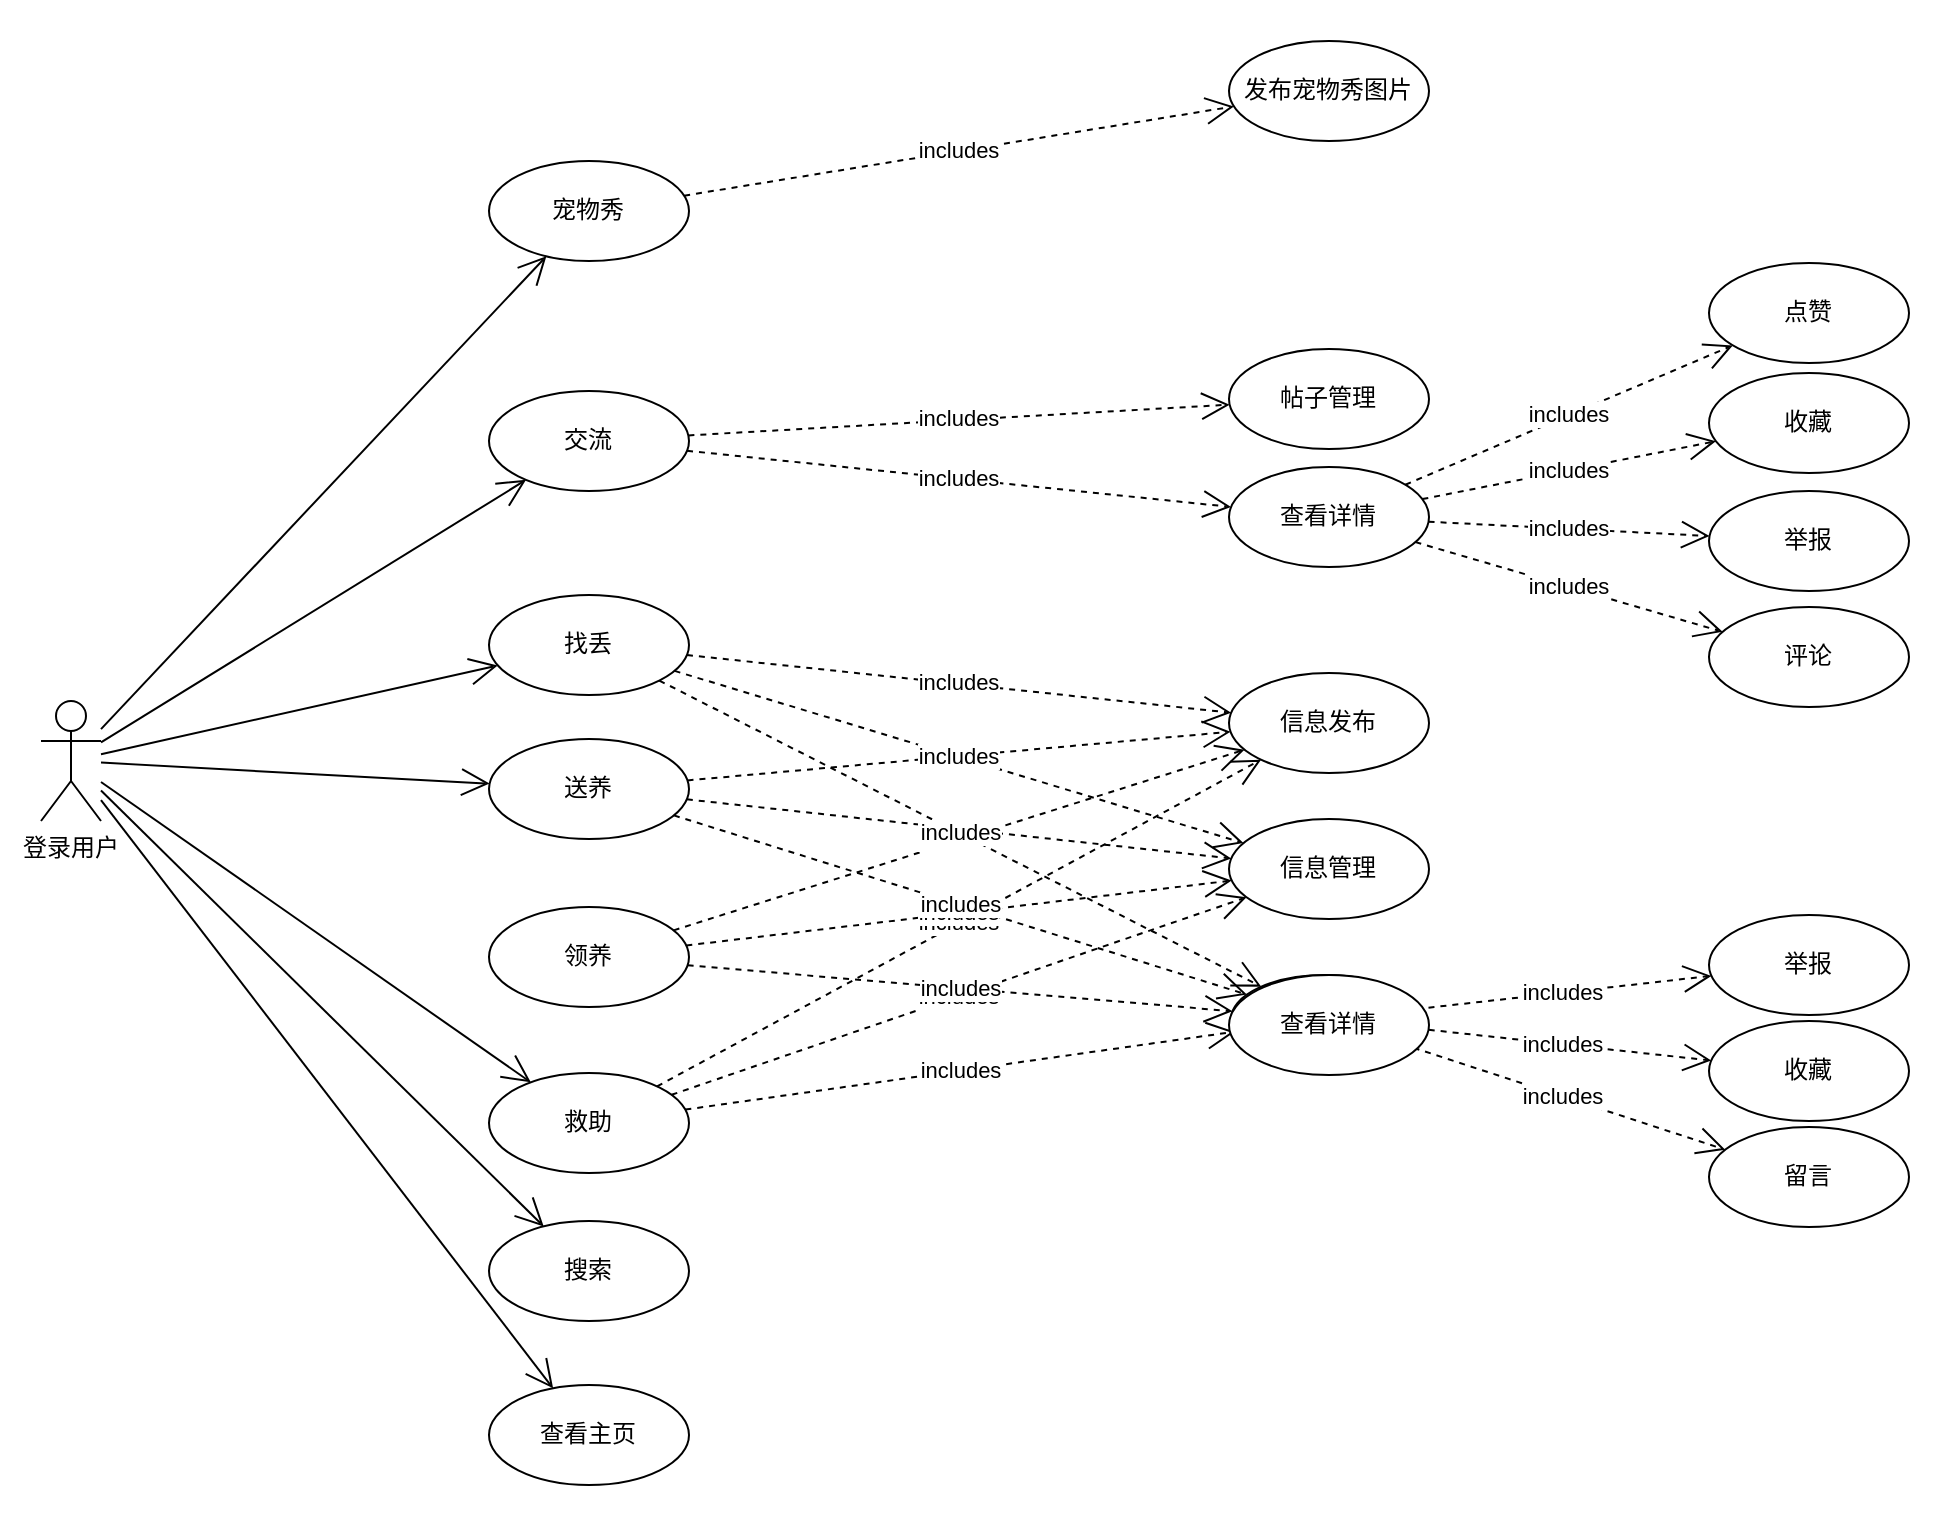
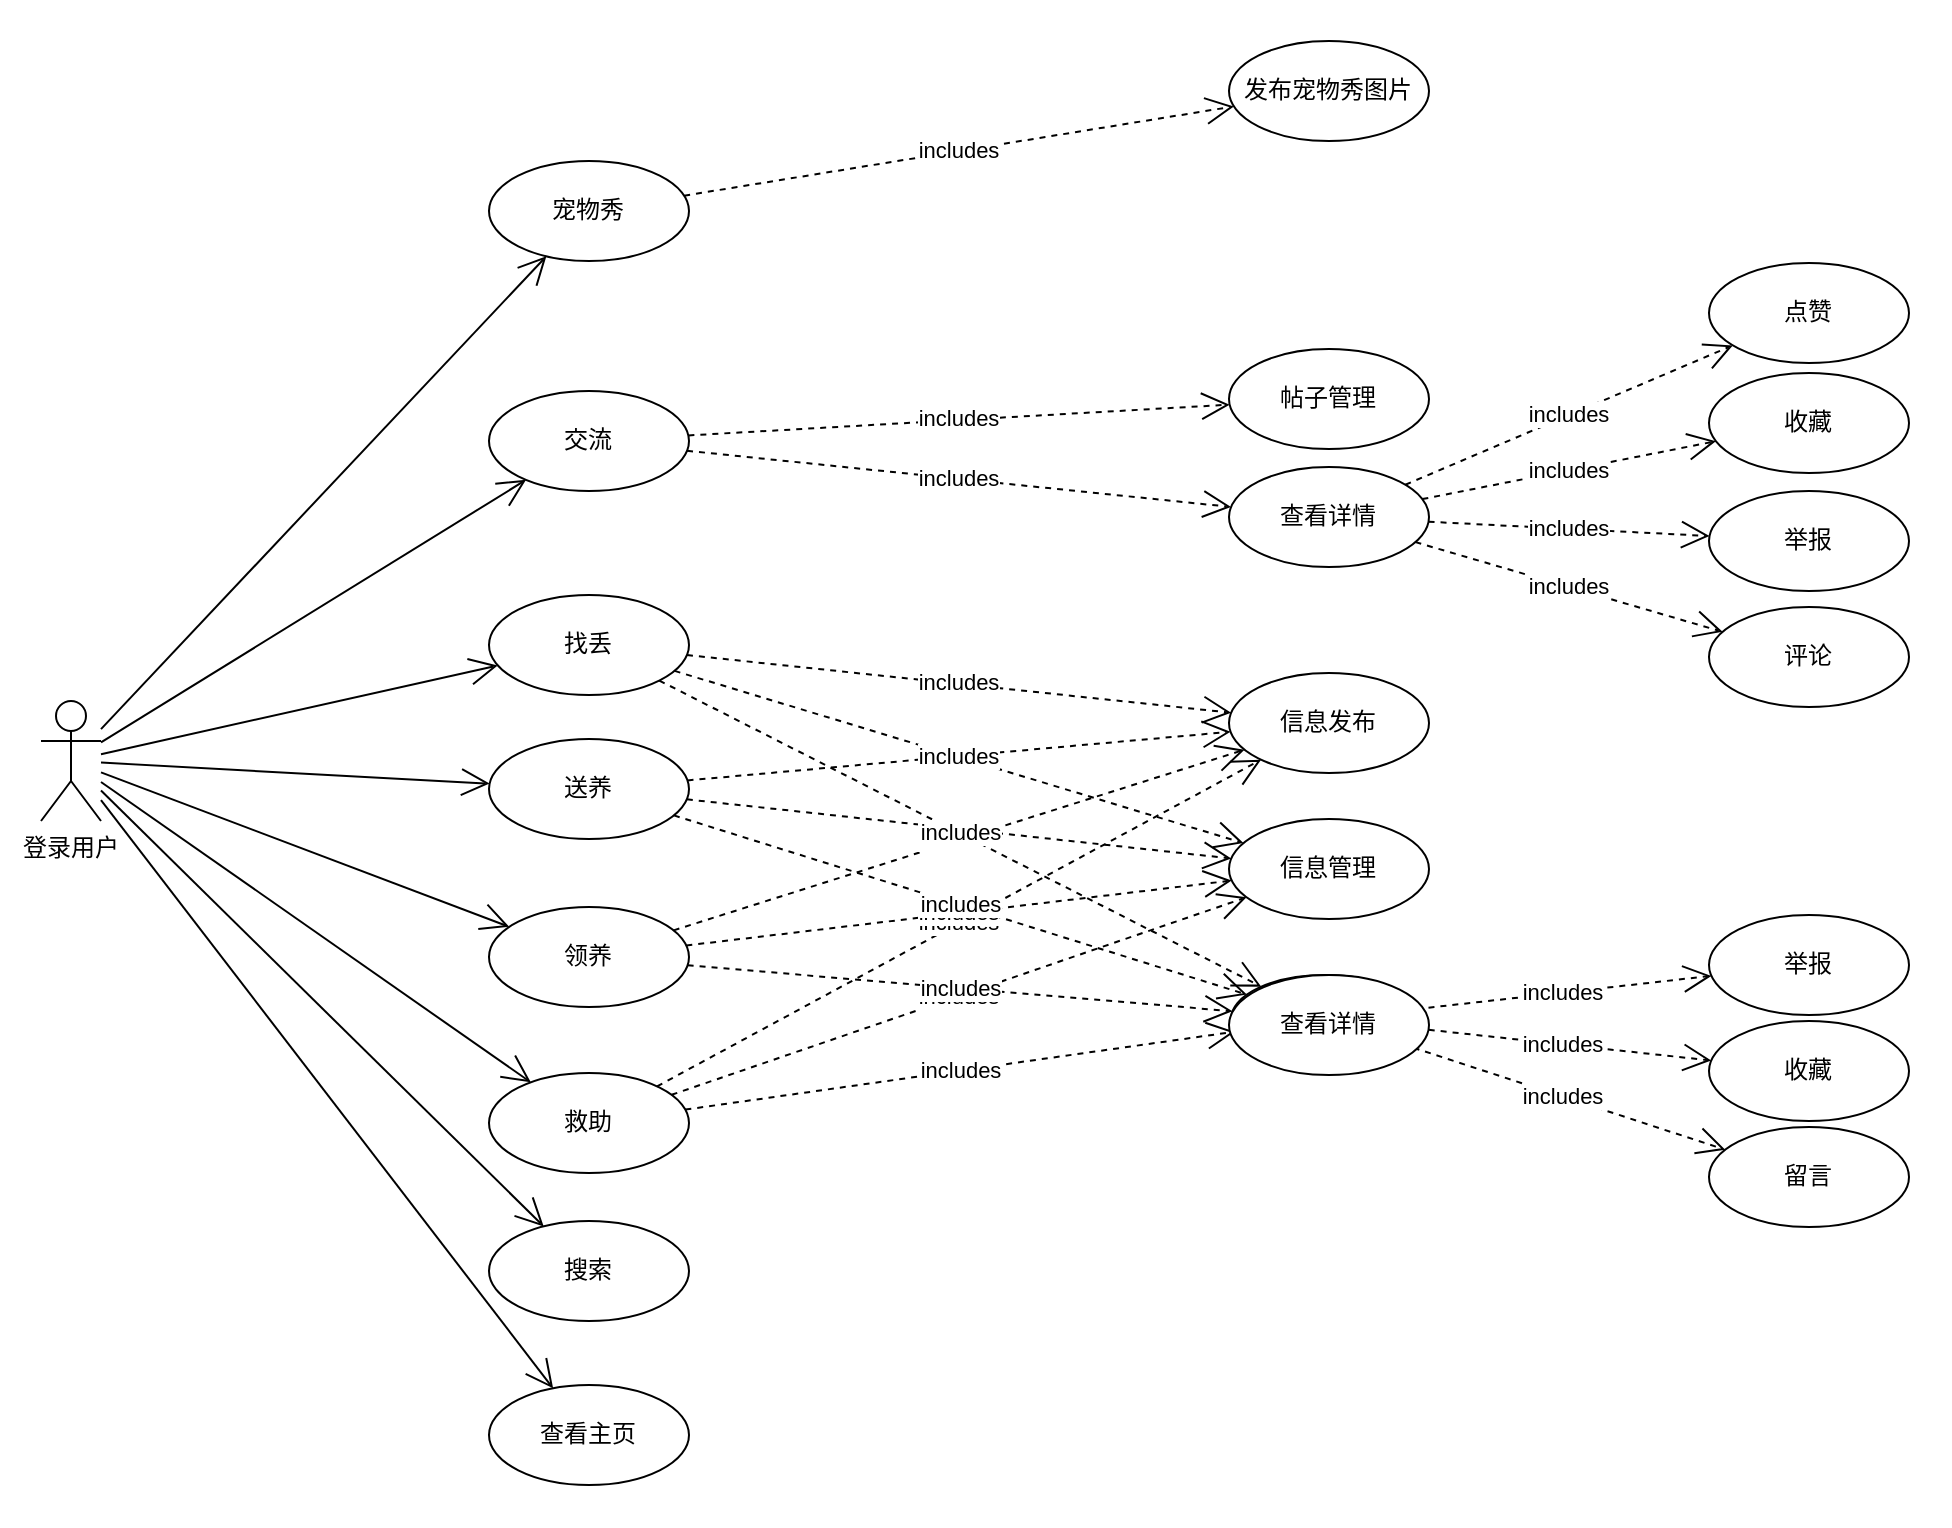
none -> (303, 849)
